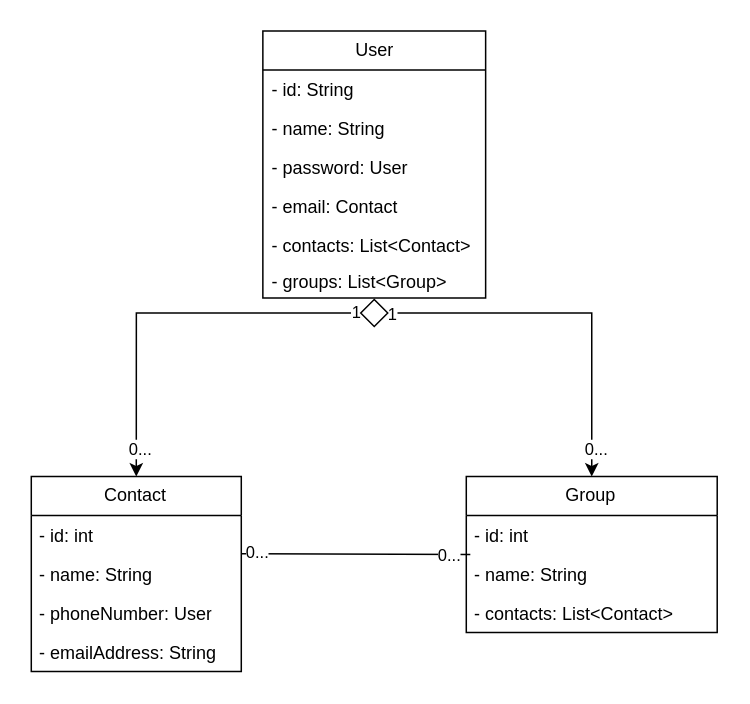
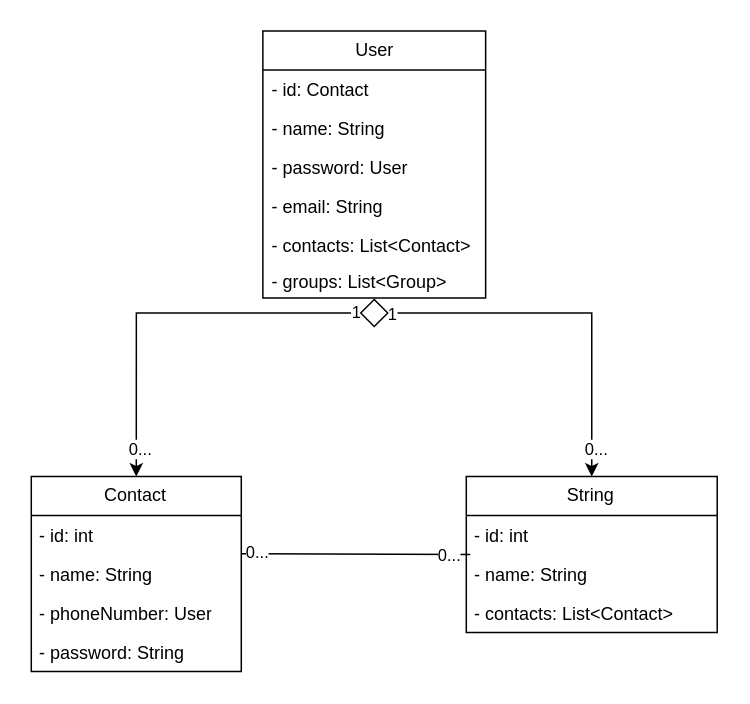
(321, 91) -> (328, 91)
(341, 208) -> (334, 208)
(591, 496) -> (591, 496)
(137, 654) -> (121, 654)
